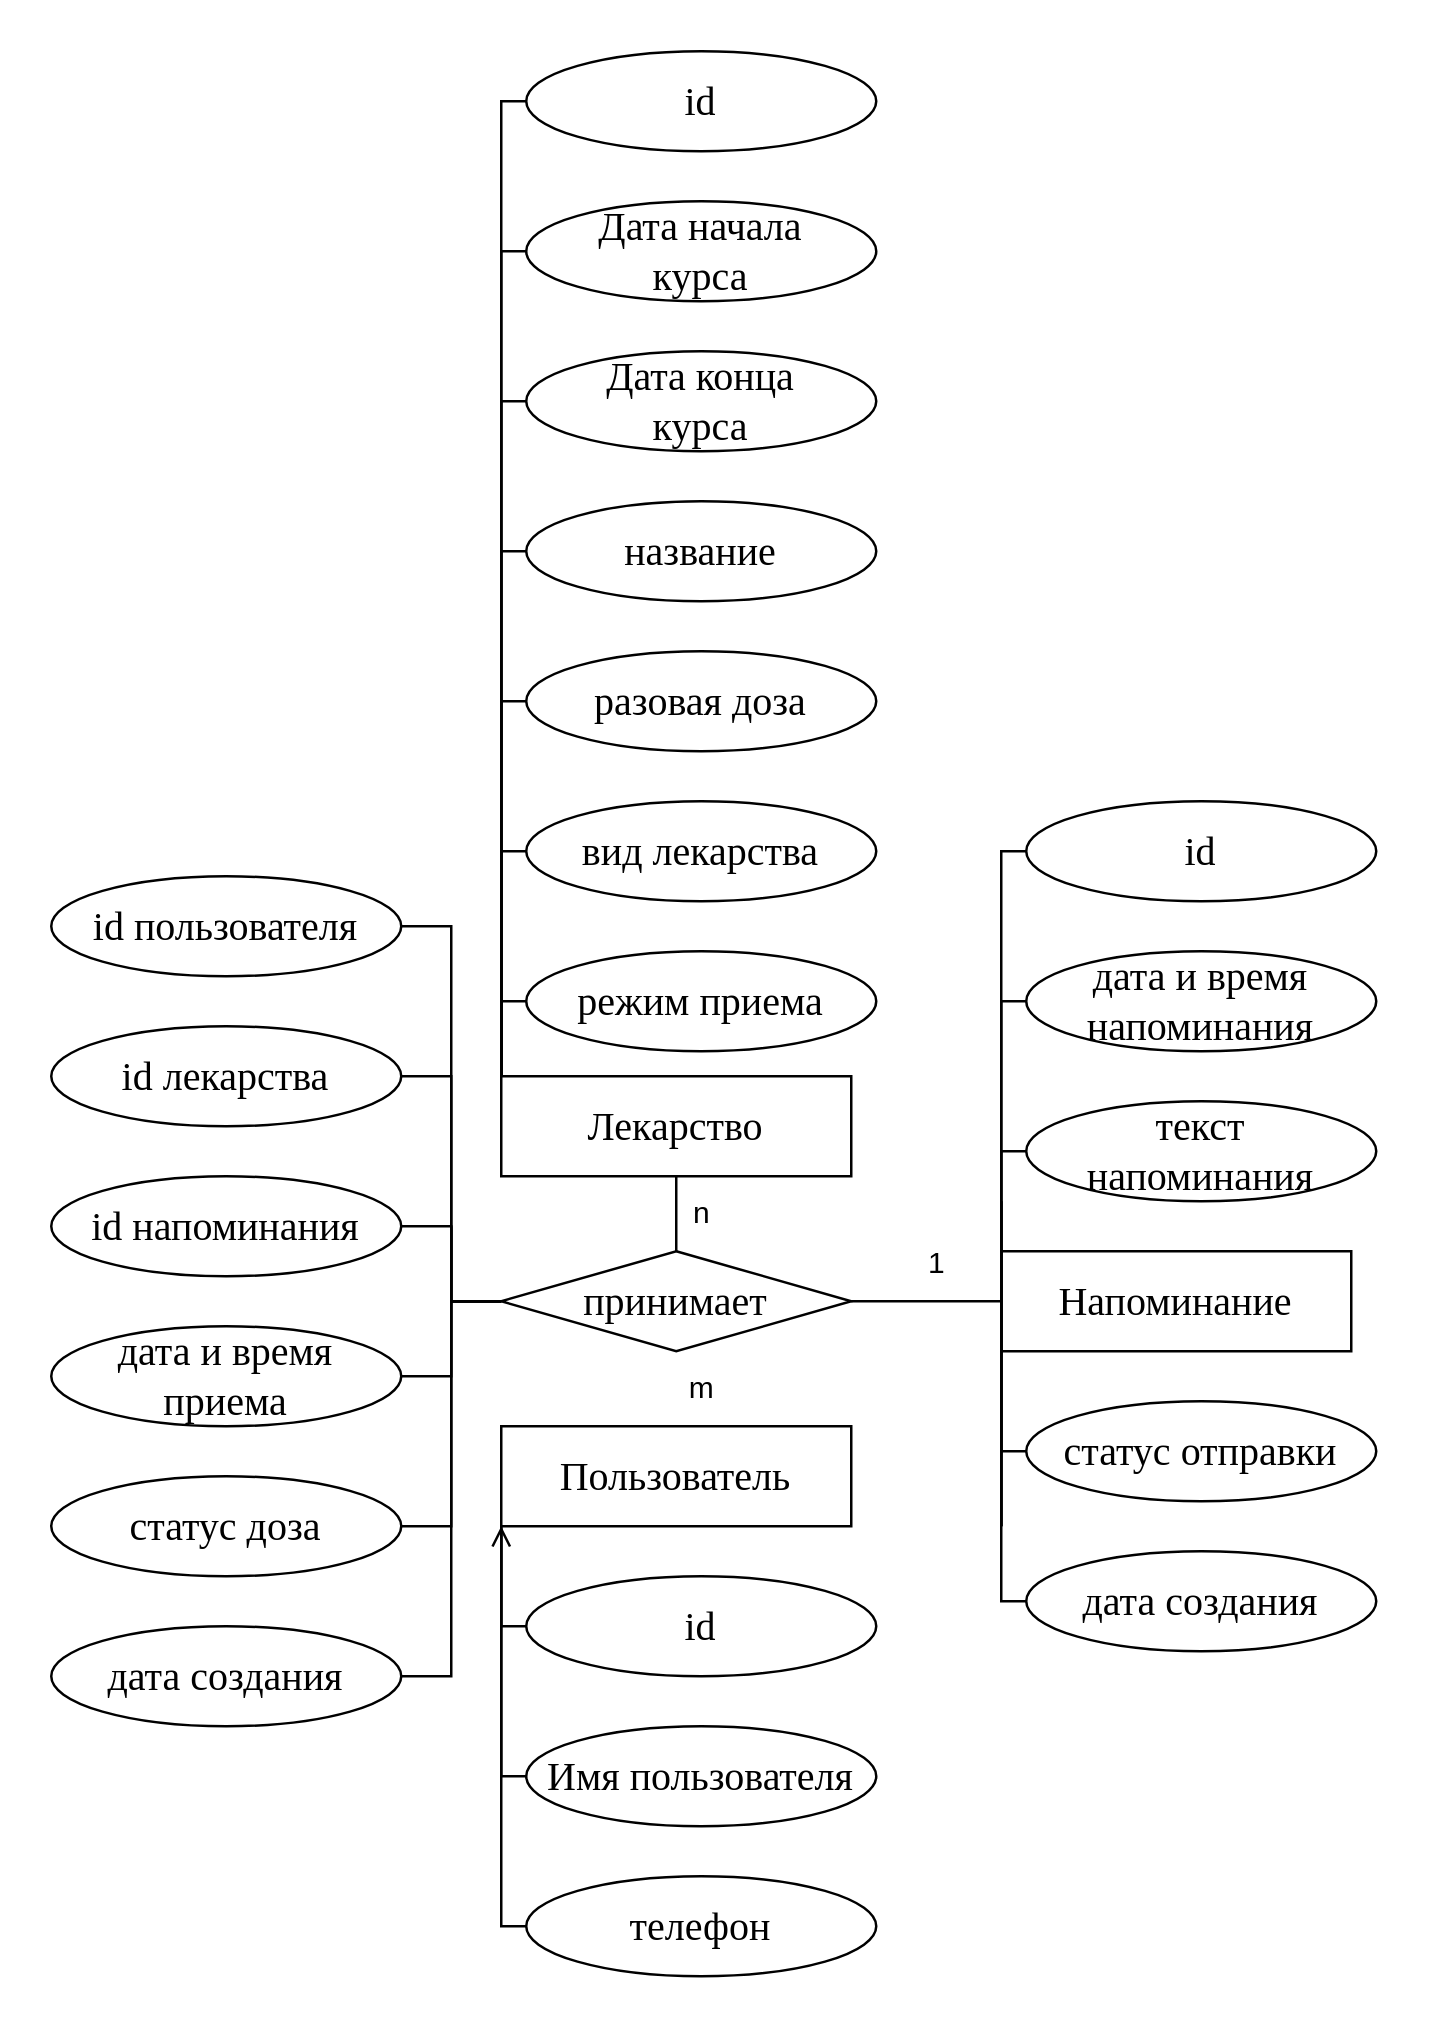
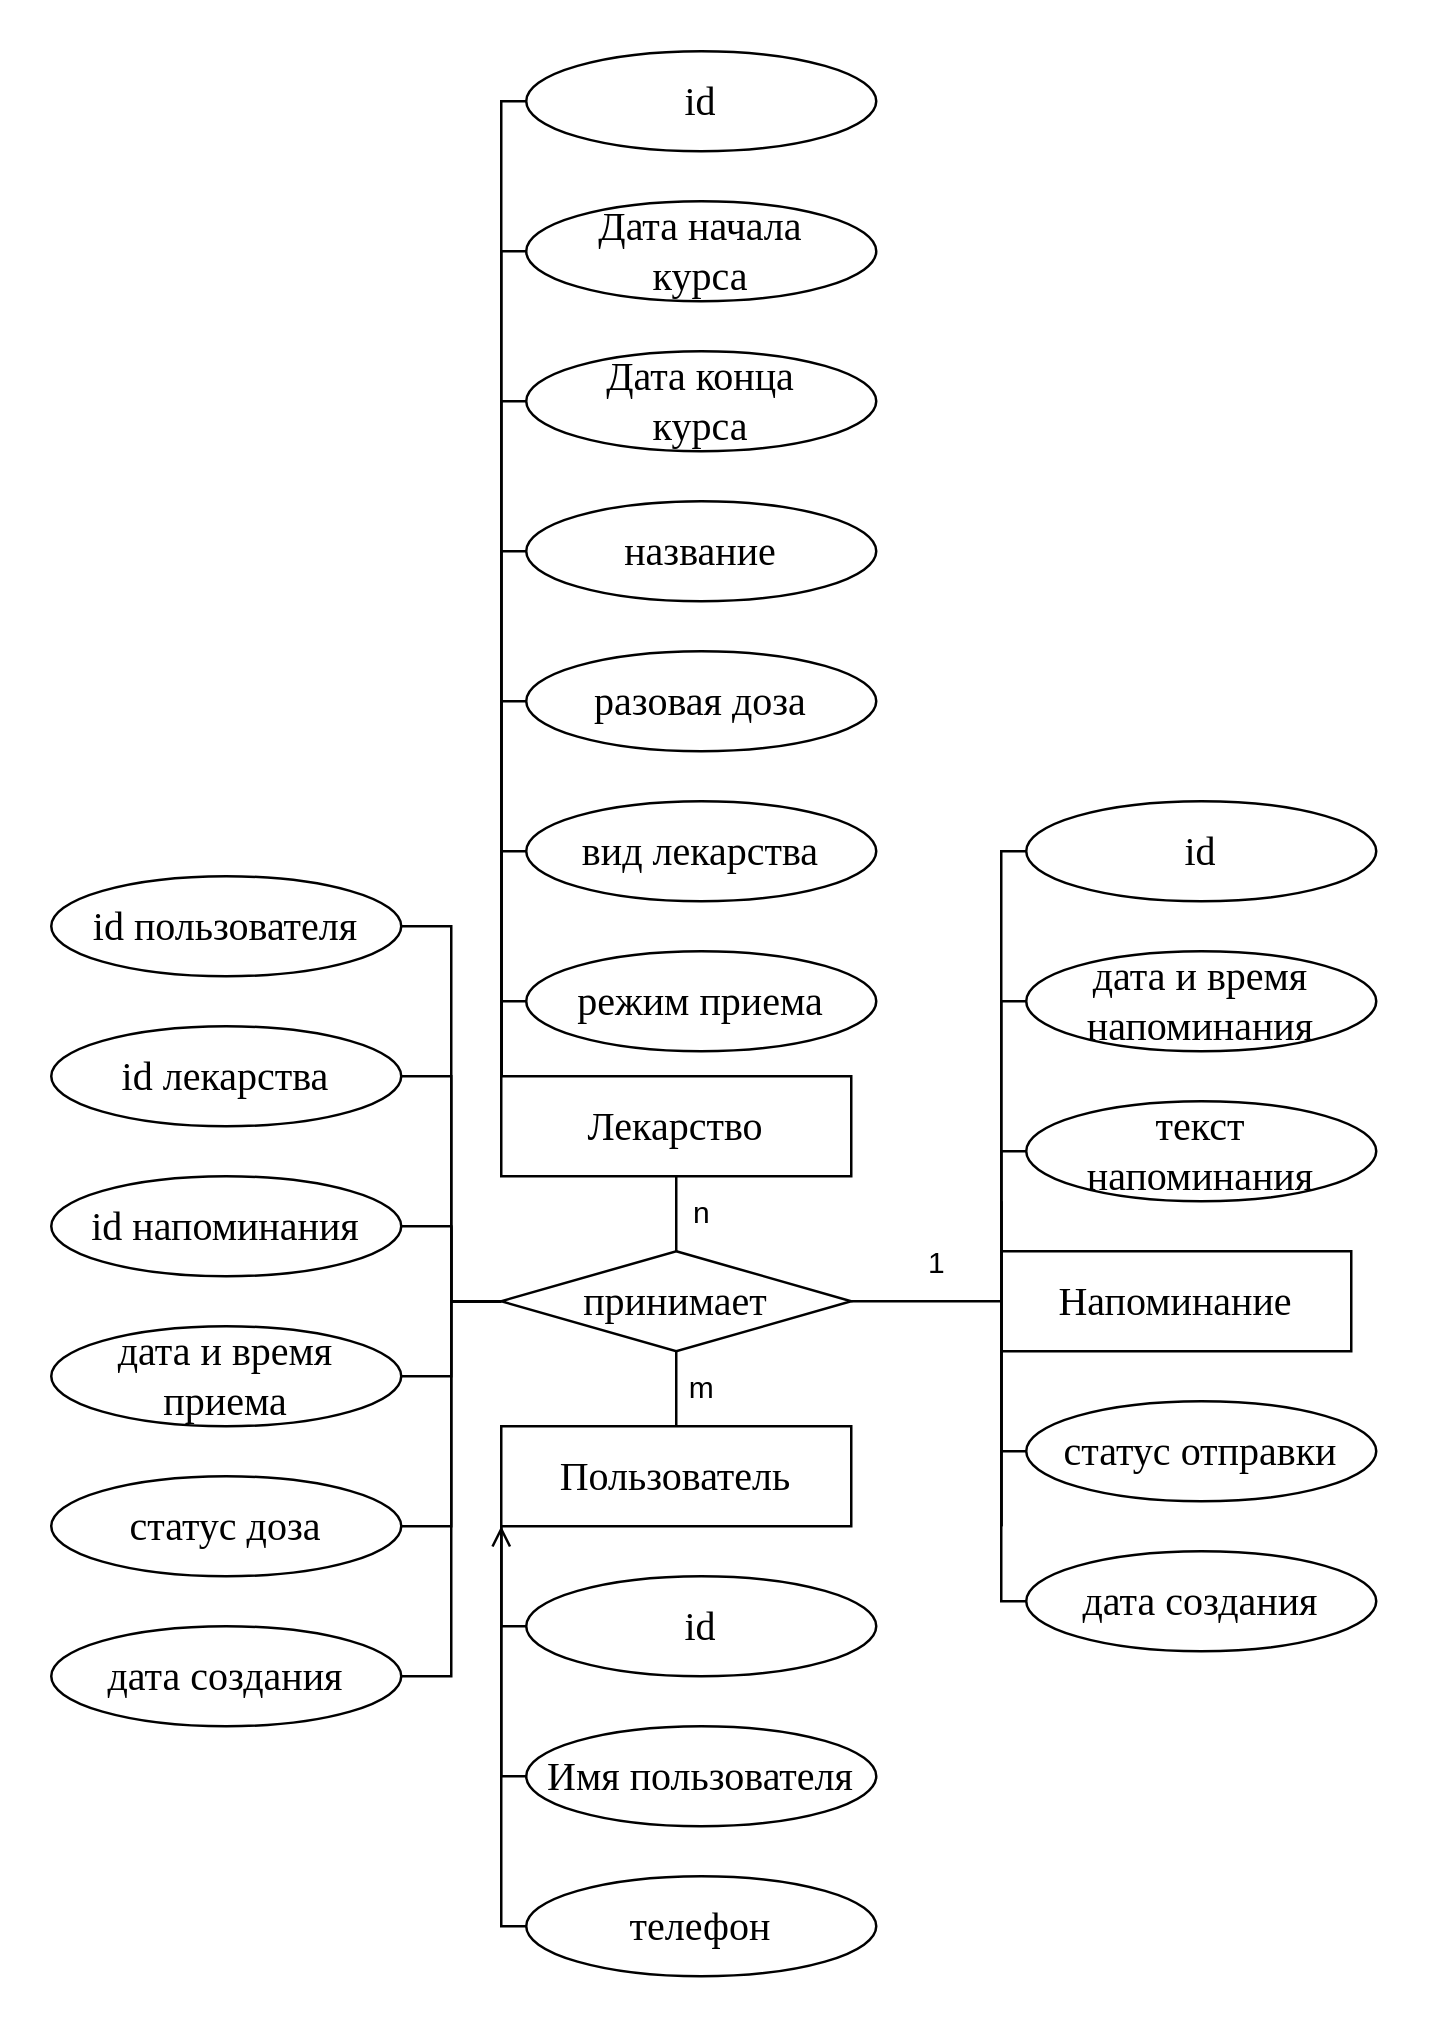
none -> (676, 1389)
